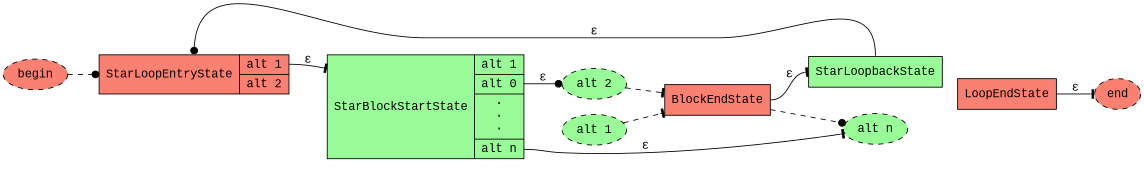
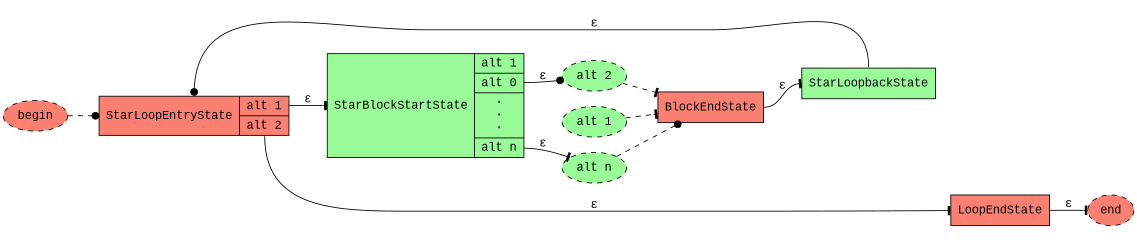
(804, 116) -> (645, 141)
none -> (585, 211)
